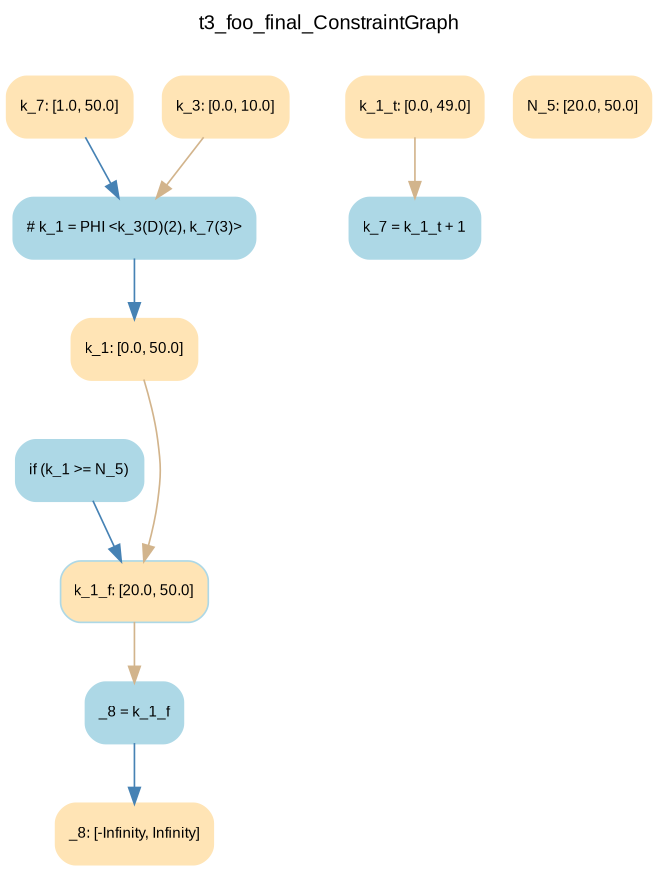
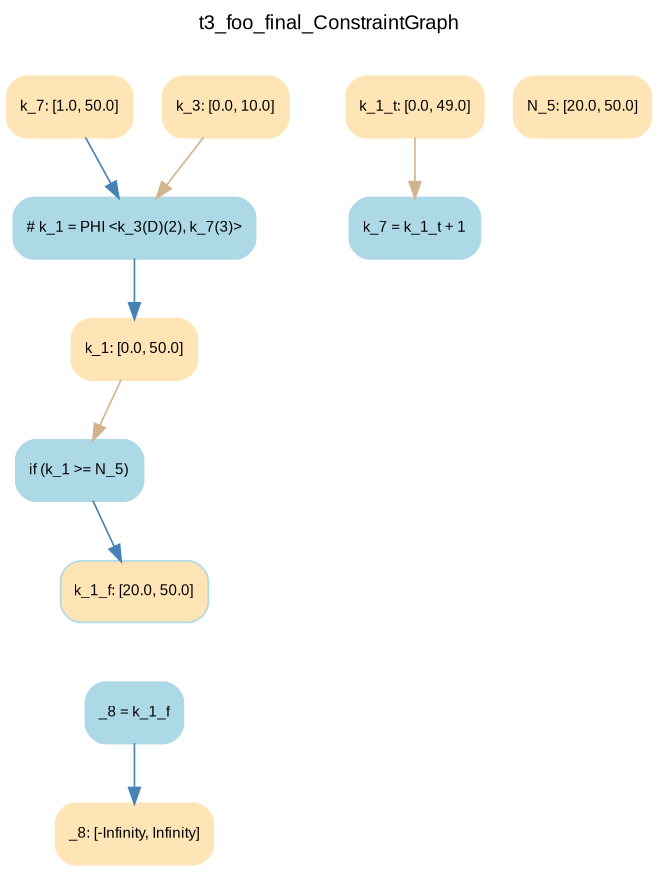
(160, 462) -> (111, 402)
(134, 644) -> none
